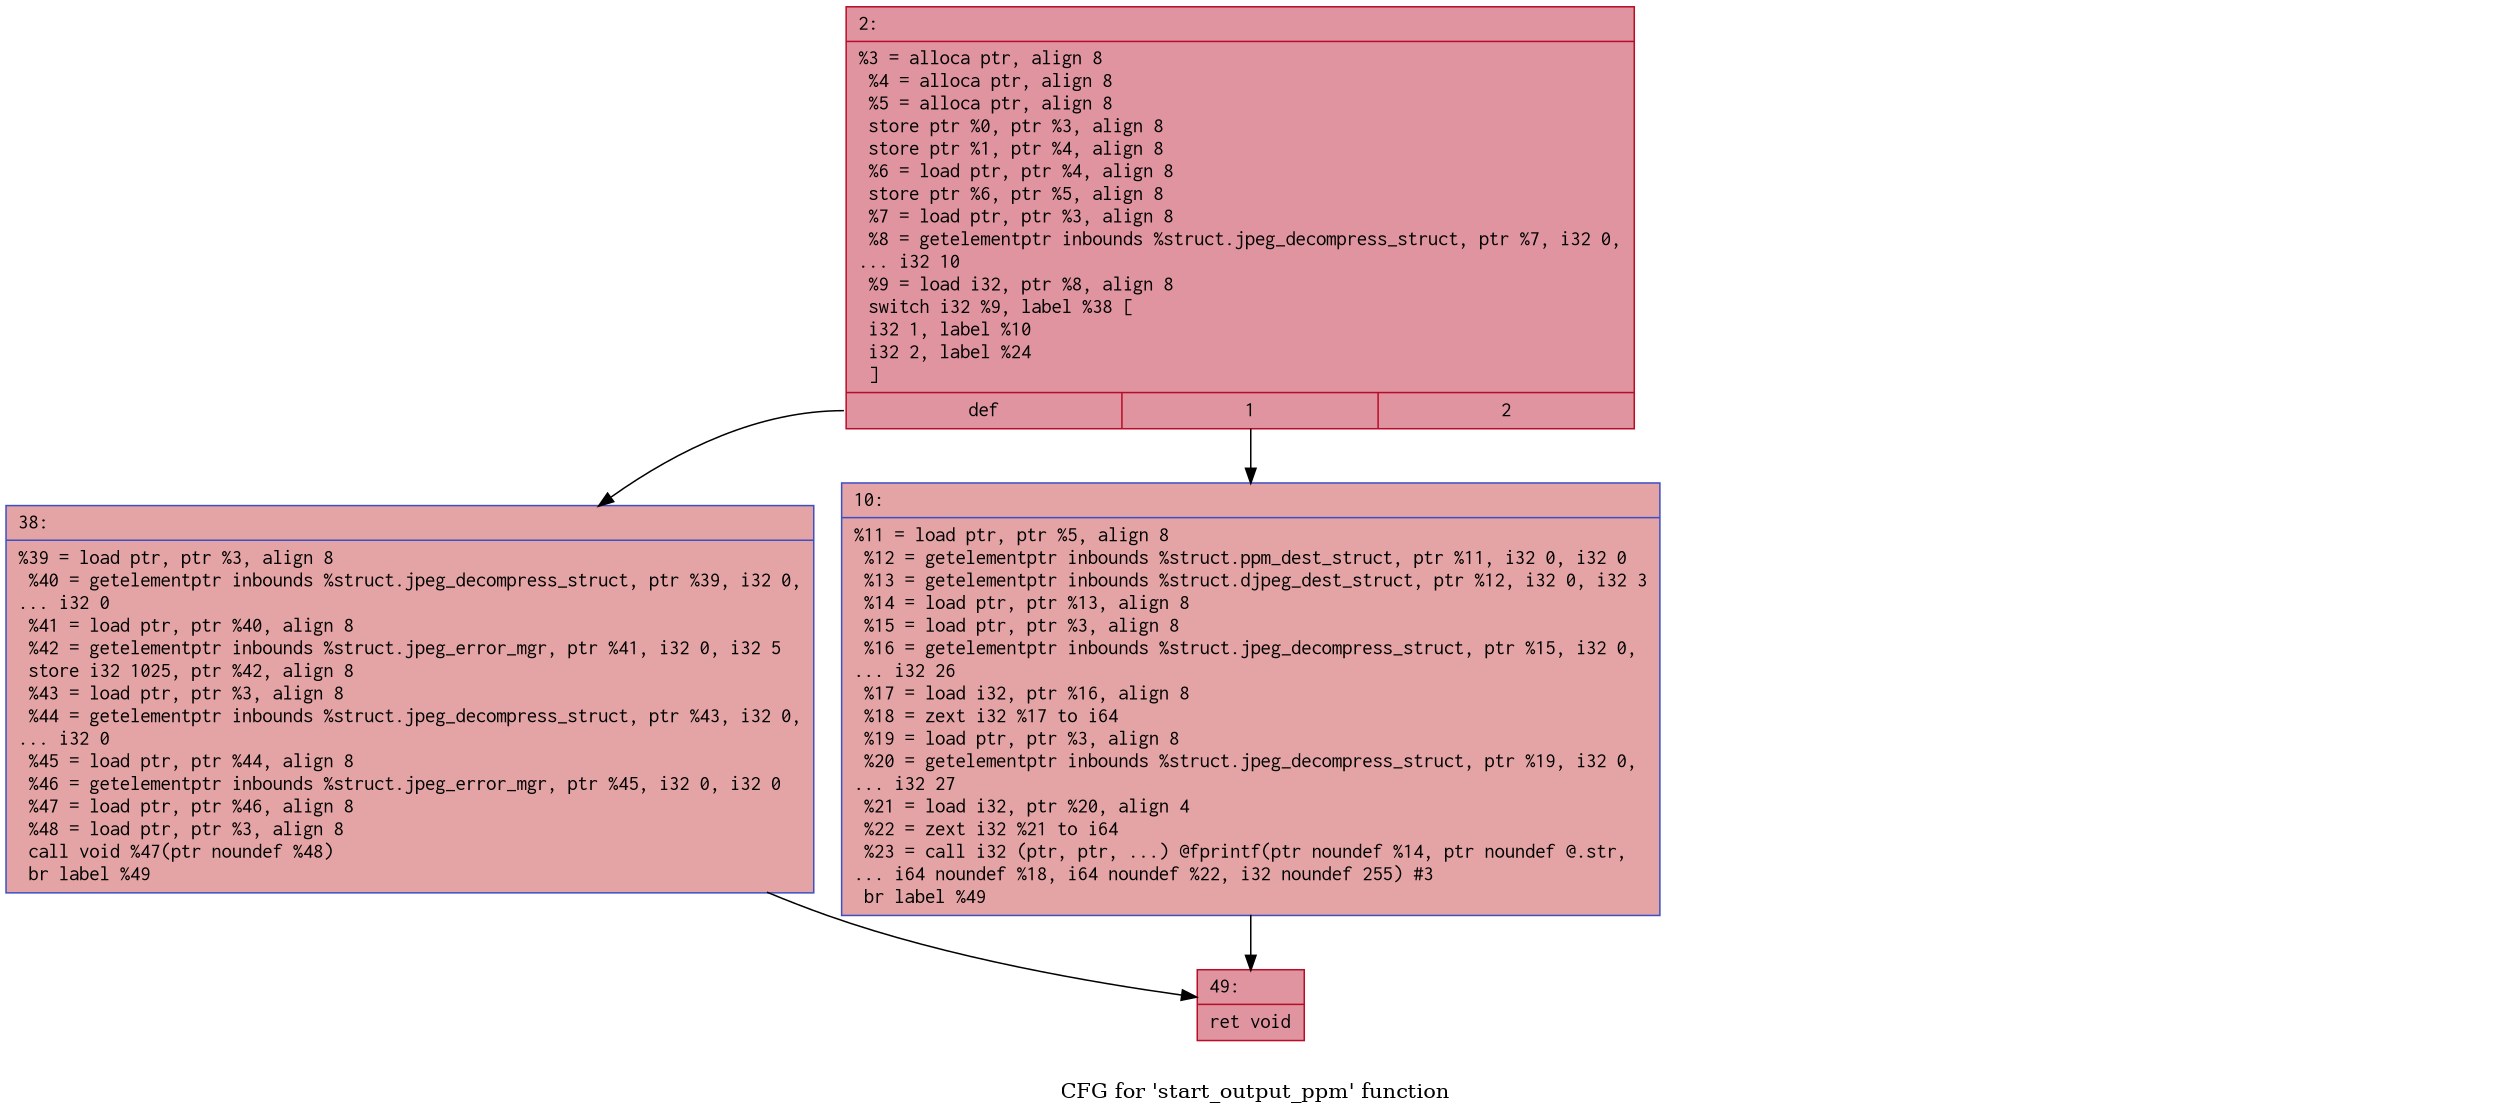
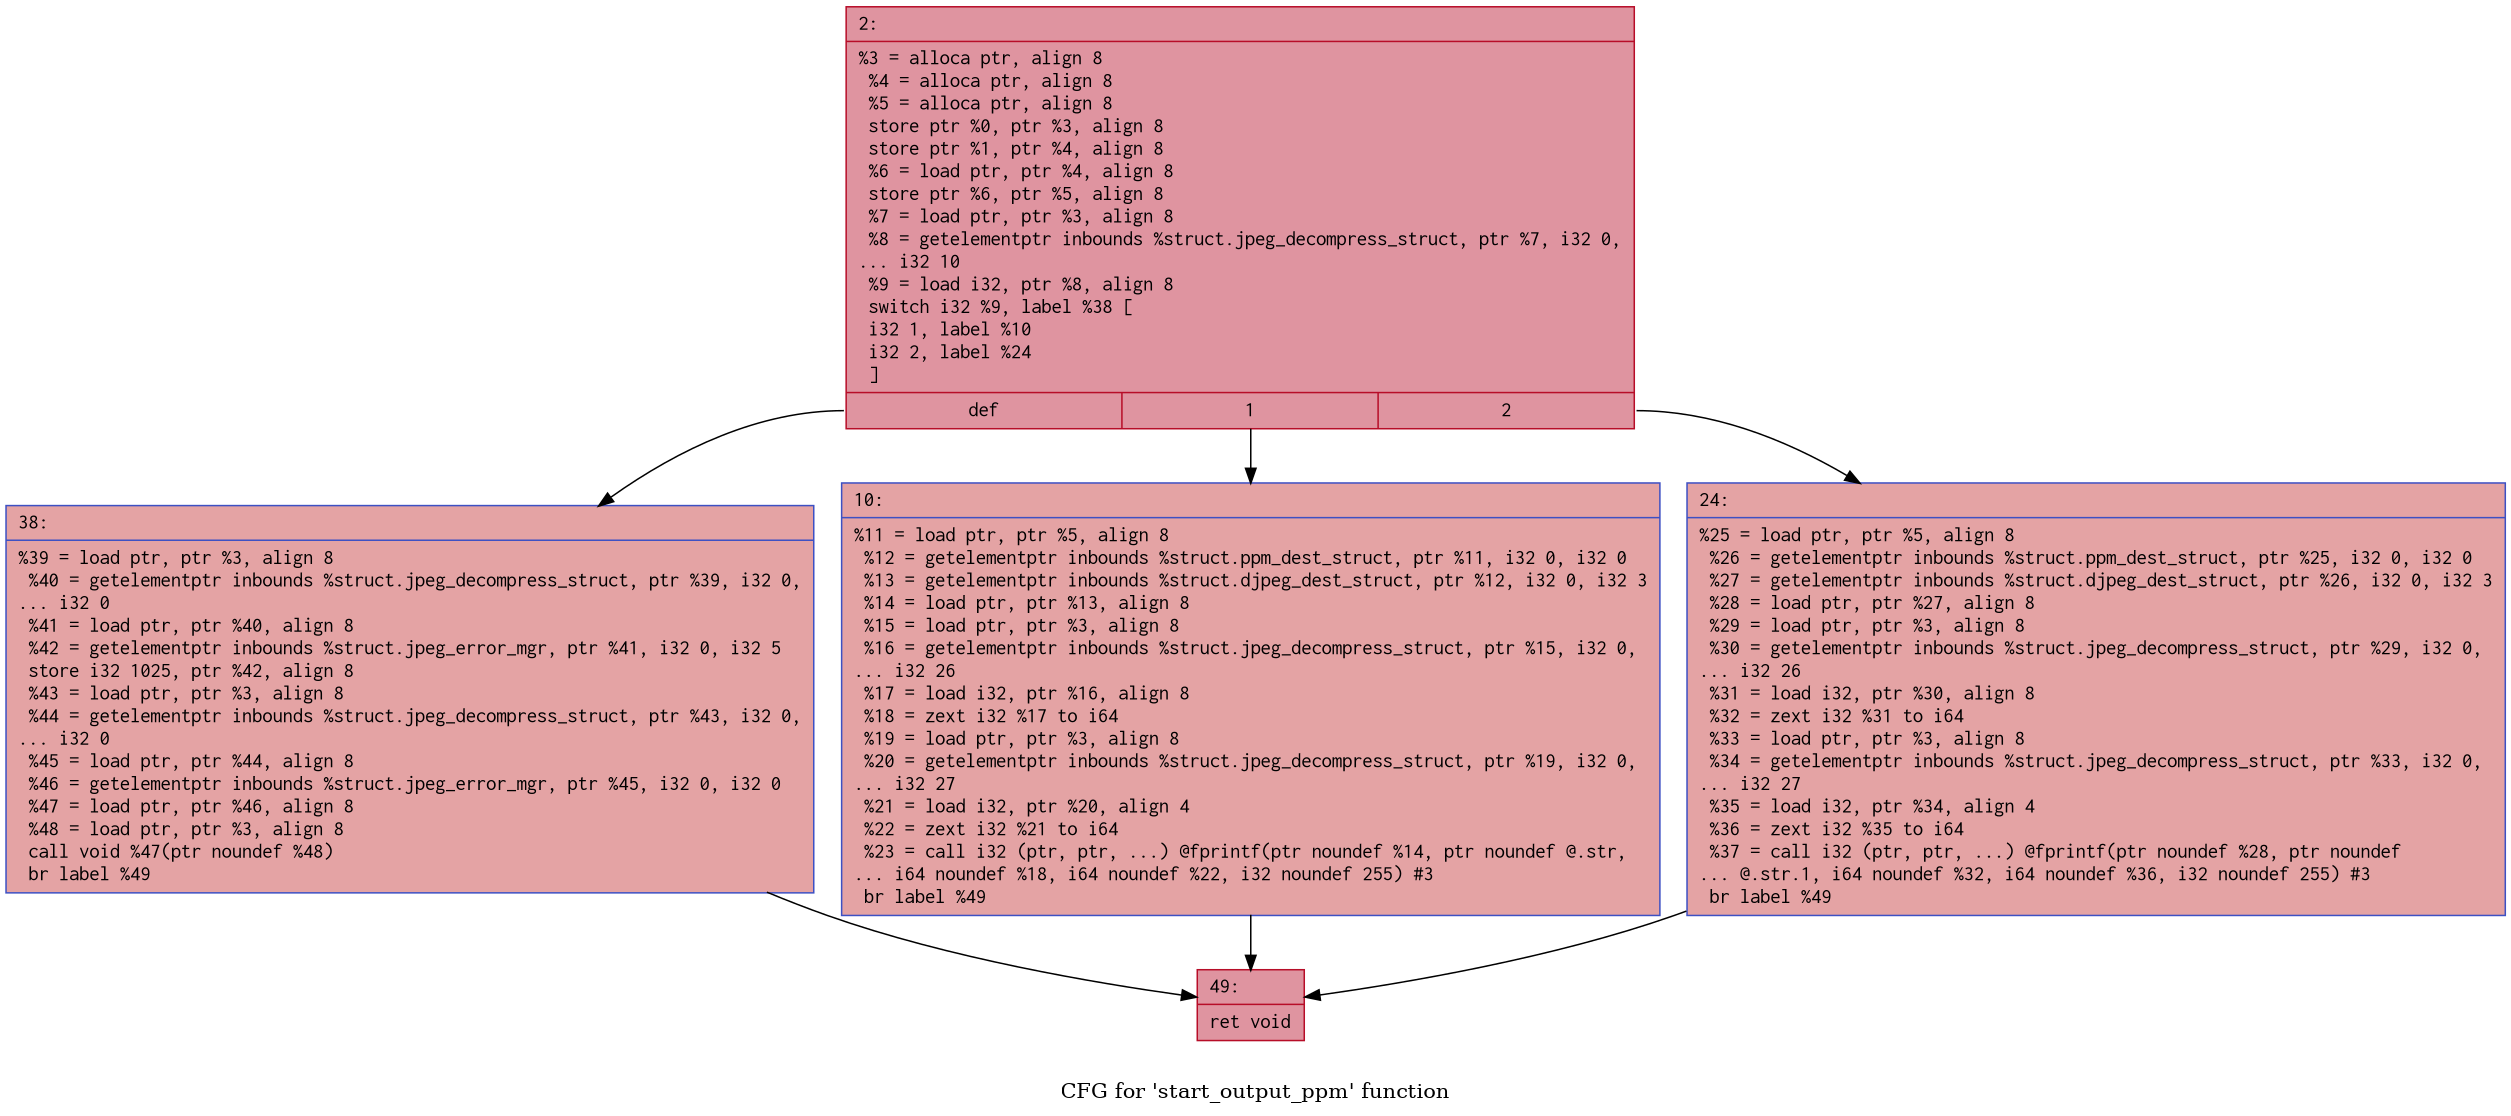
none -> (2096, 699)
